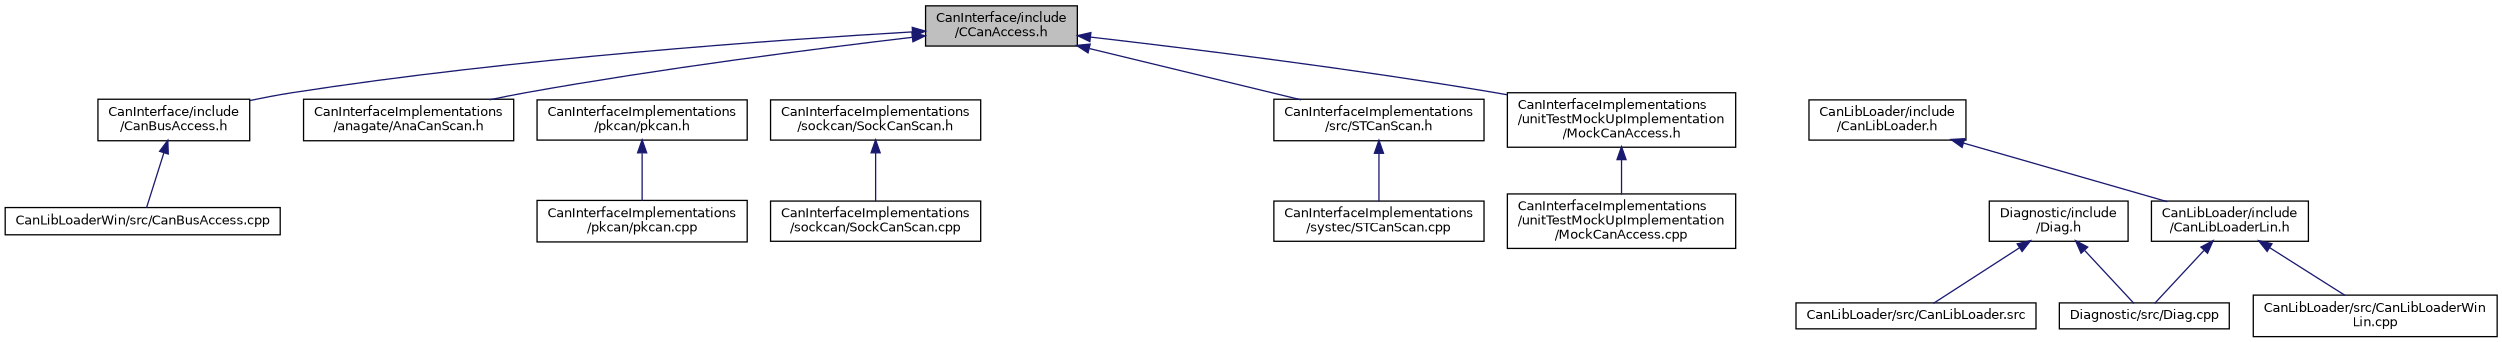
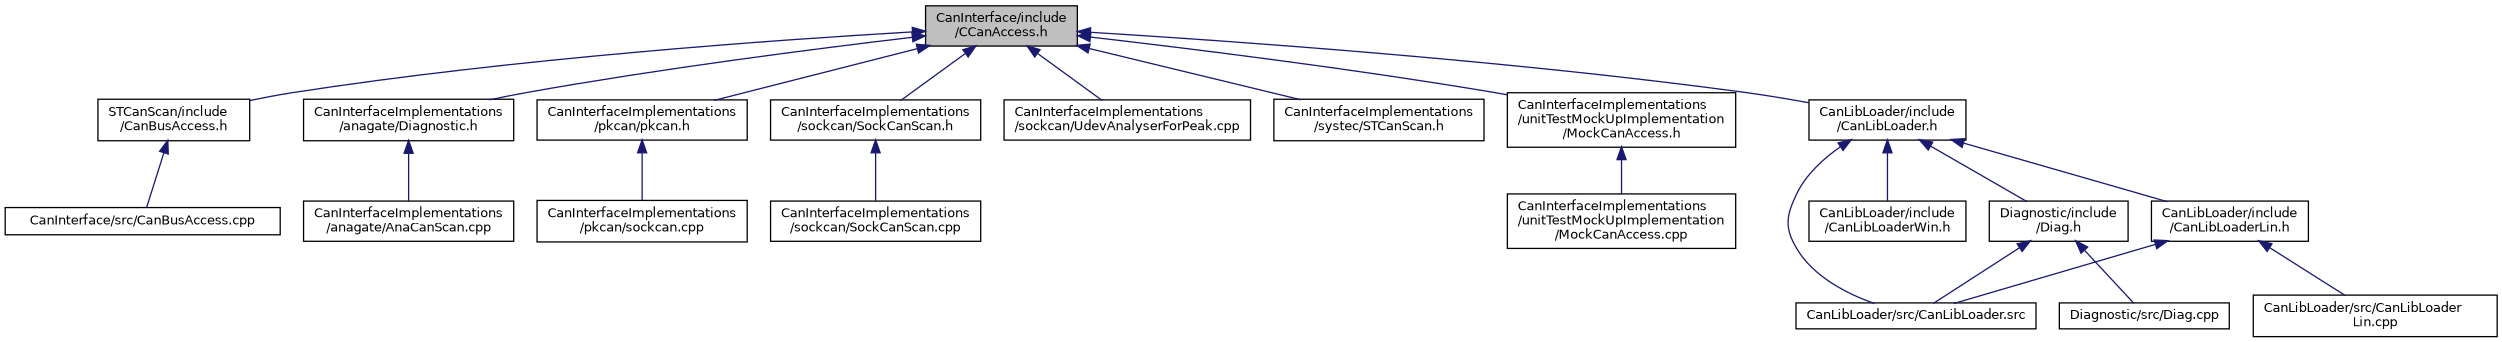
none -> (1450, 60)
none -> (816, 75)
none -> (933, 77)
(174, 120) -> (174, 120)
(409, 120) -> (409, 120)
none -> (1127, 120)
(1379, 120) -> (1379, 120)
none -> (1979, 174)
(143, 221) -> (143, 221)
none -> (409, 221)
(642, 221) -> (642, 221)
(1379, 221) -> none
none -> (1887, 221)
none -> (1791, 237)
(2179, 277) -> (2054, 274)
(2375, 316) -> (2375, 316)
